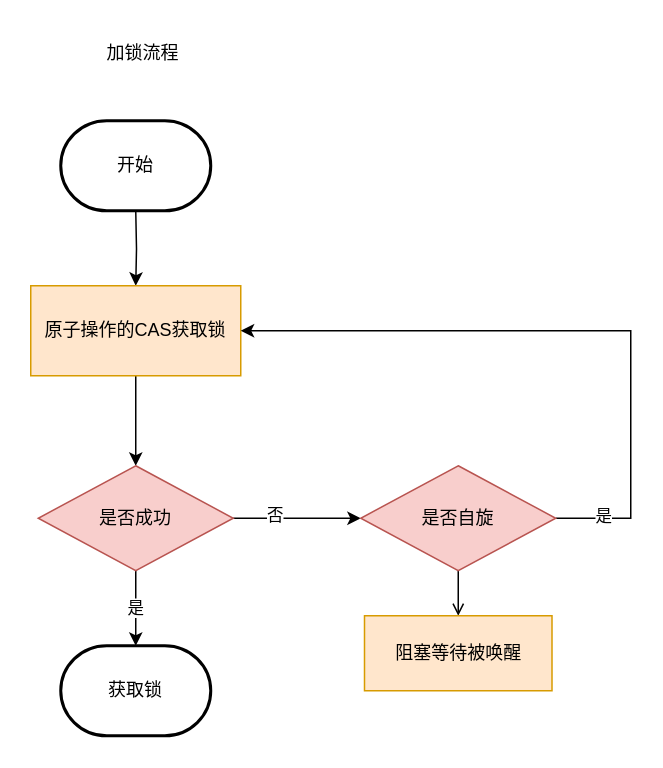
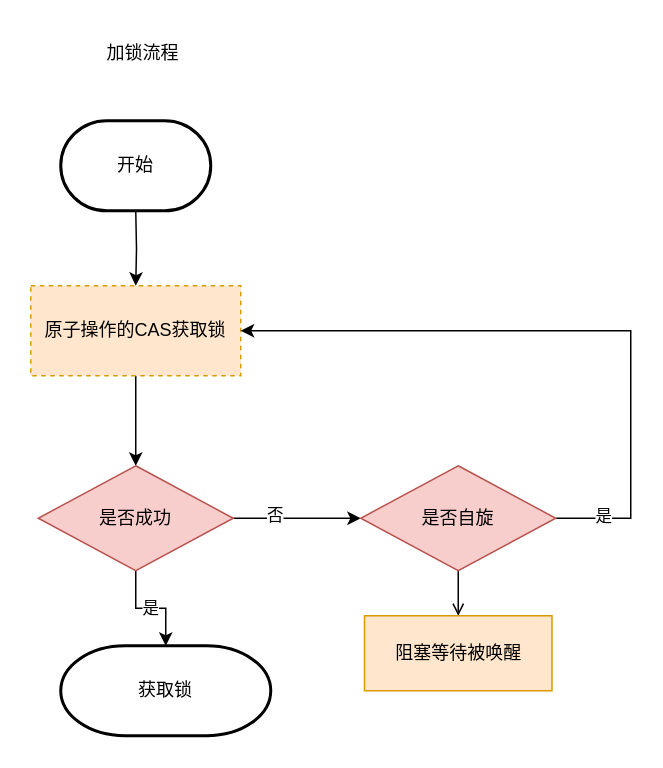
(136, 331) -> (136, 331)
(136, 691) -> (166, 691)
